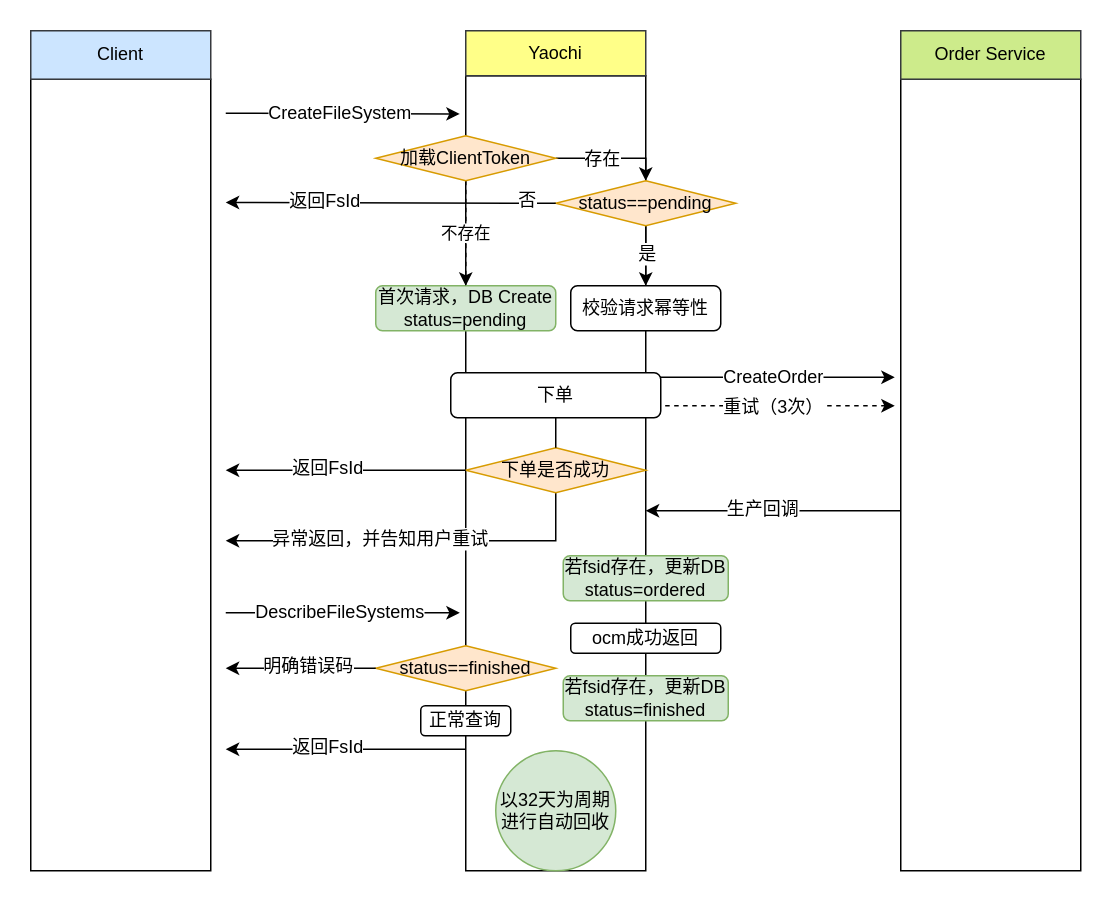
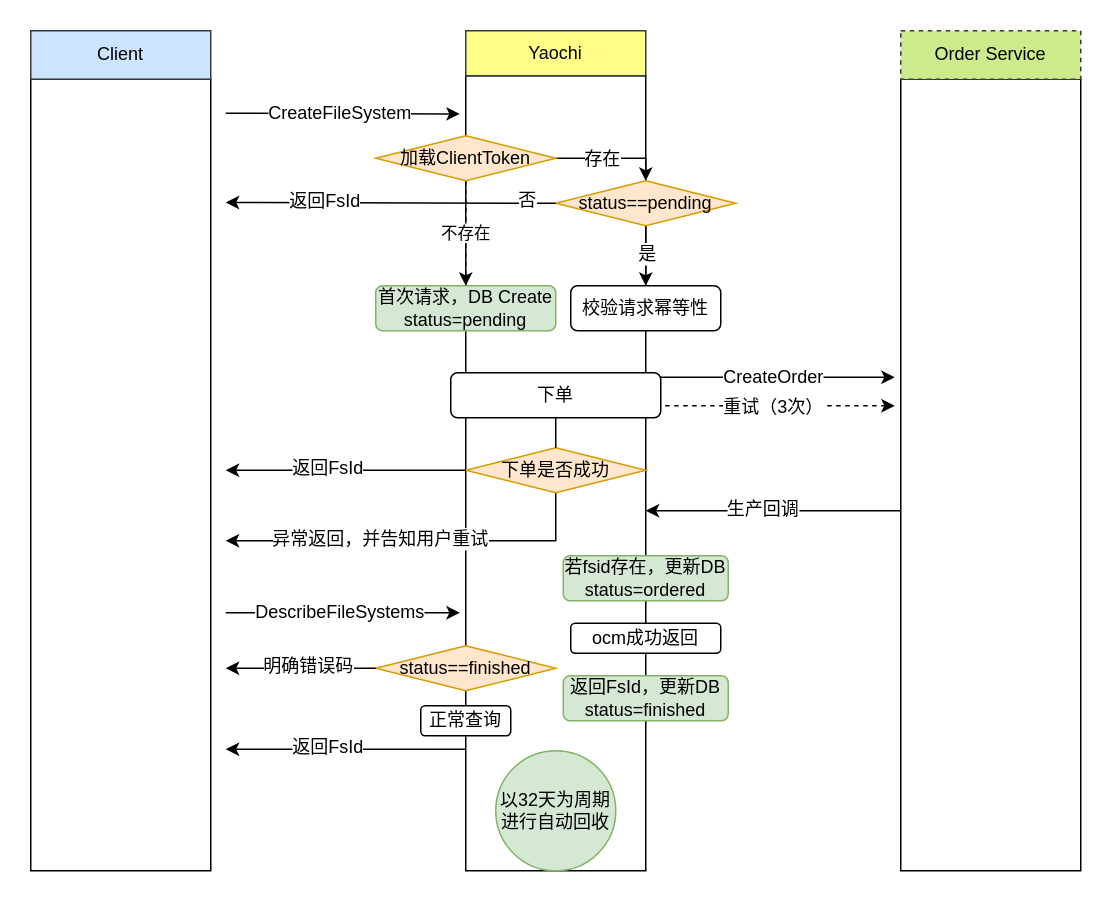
(991, 55) -> (991, 55)
(646, 698) -> (646, 698)
